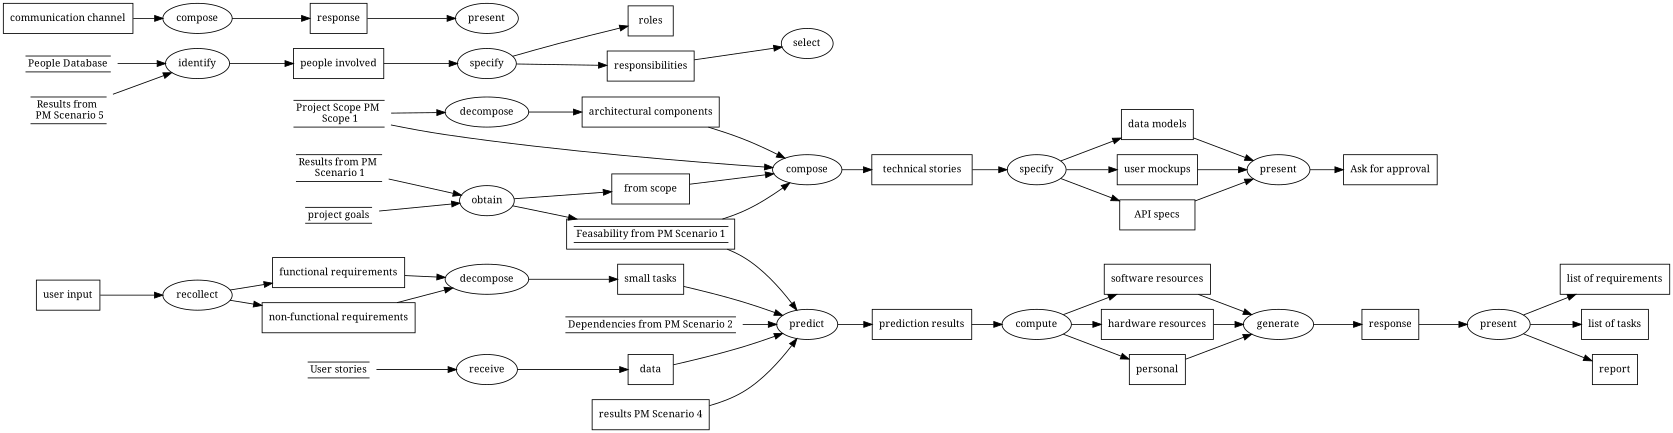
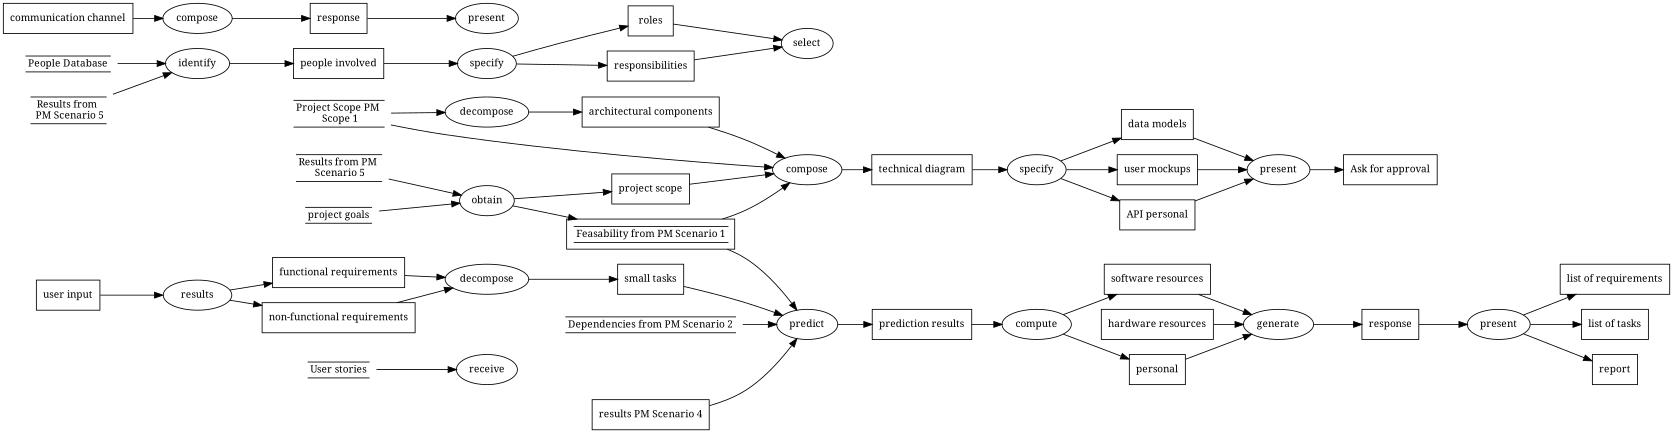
none -> (723, 31)
(922, 170) -> (922, 170)
(339, 173) -> (339, 173)
(651, 189) -> (651, 189)
(1157, 215) -> (1157, 215)
(198, 295) -> (198, 295)
(1082, 324) -> none
(651, 370) -> none
